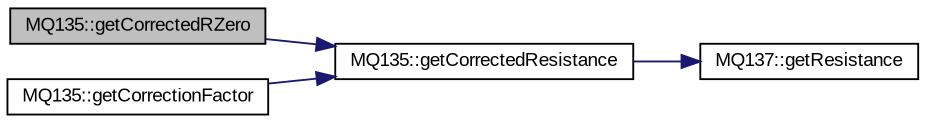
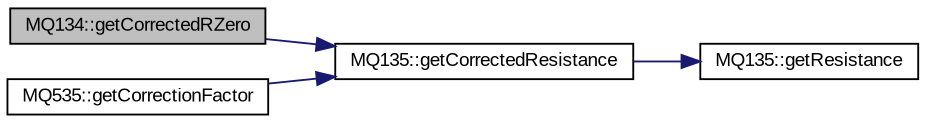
(138, 26) -> (138, 26)
(809, 61) -> (809, 61)
(138, 97) -> (138, 97)
